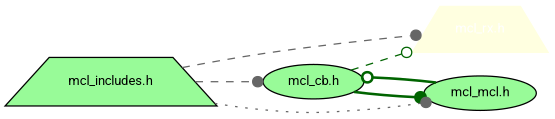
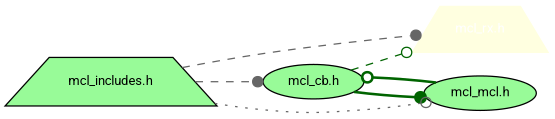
(318, 112) -> (318, 112)
